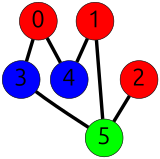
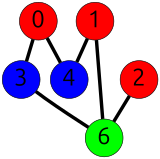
(104, 138) -> (104, 138)
